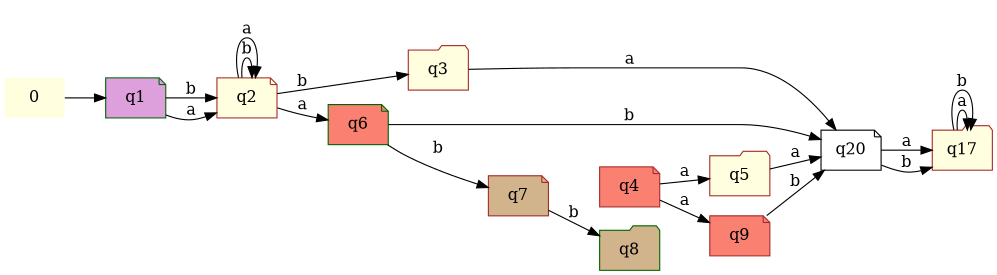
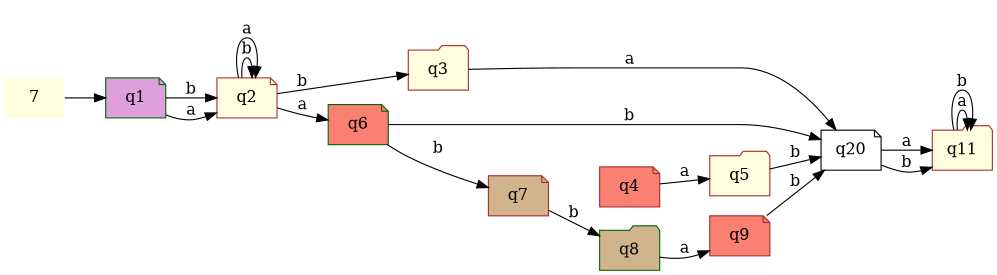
(34, 98) -> (34, 98)
(962, 150) -> (962, 150)
(795, 153) -> (795, 153)
(679, 209) -> (679, 258)
